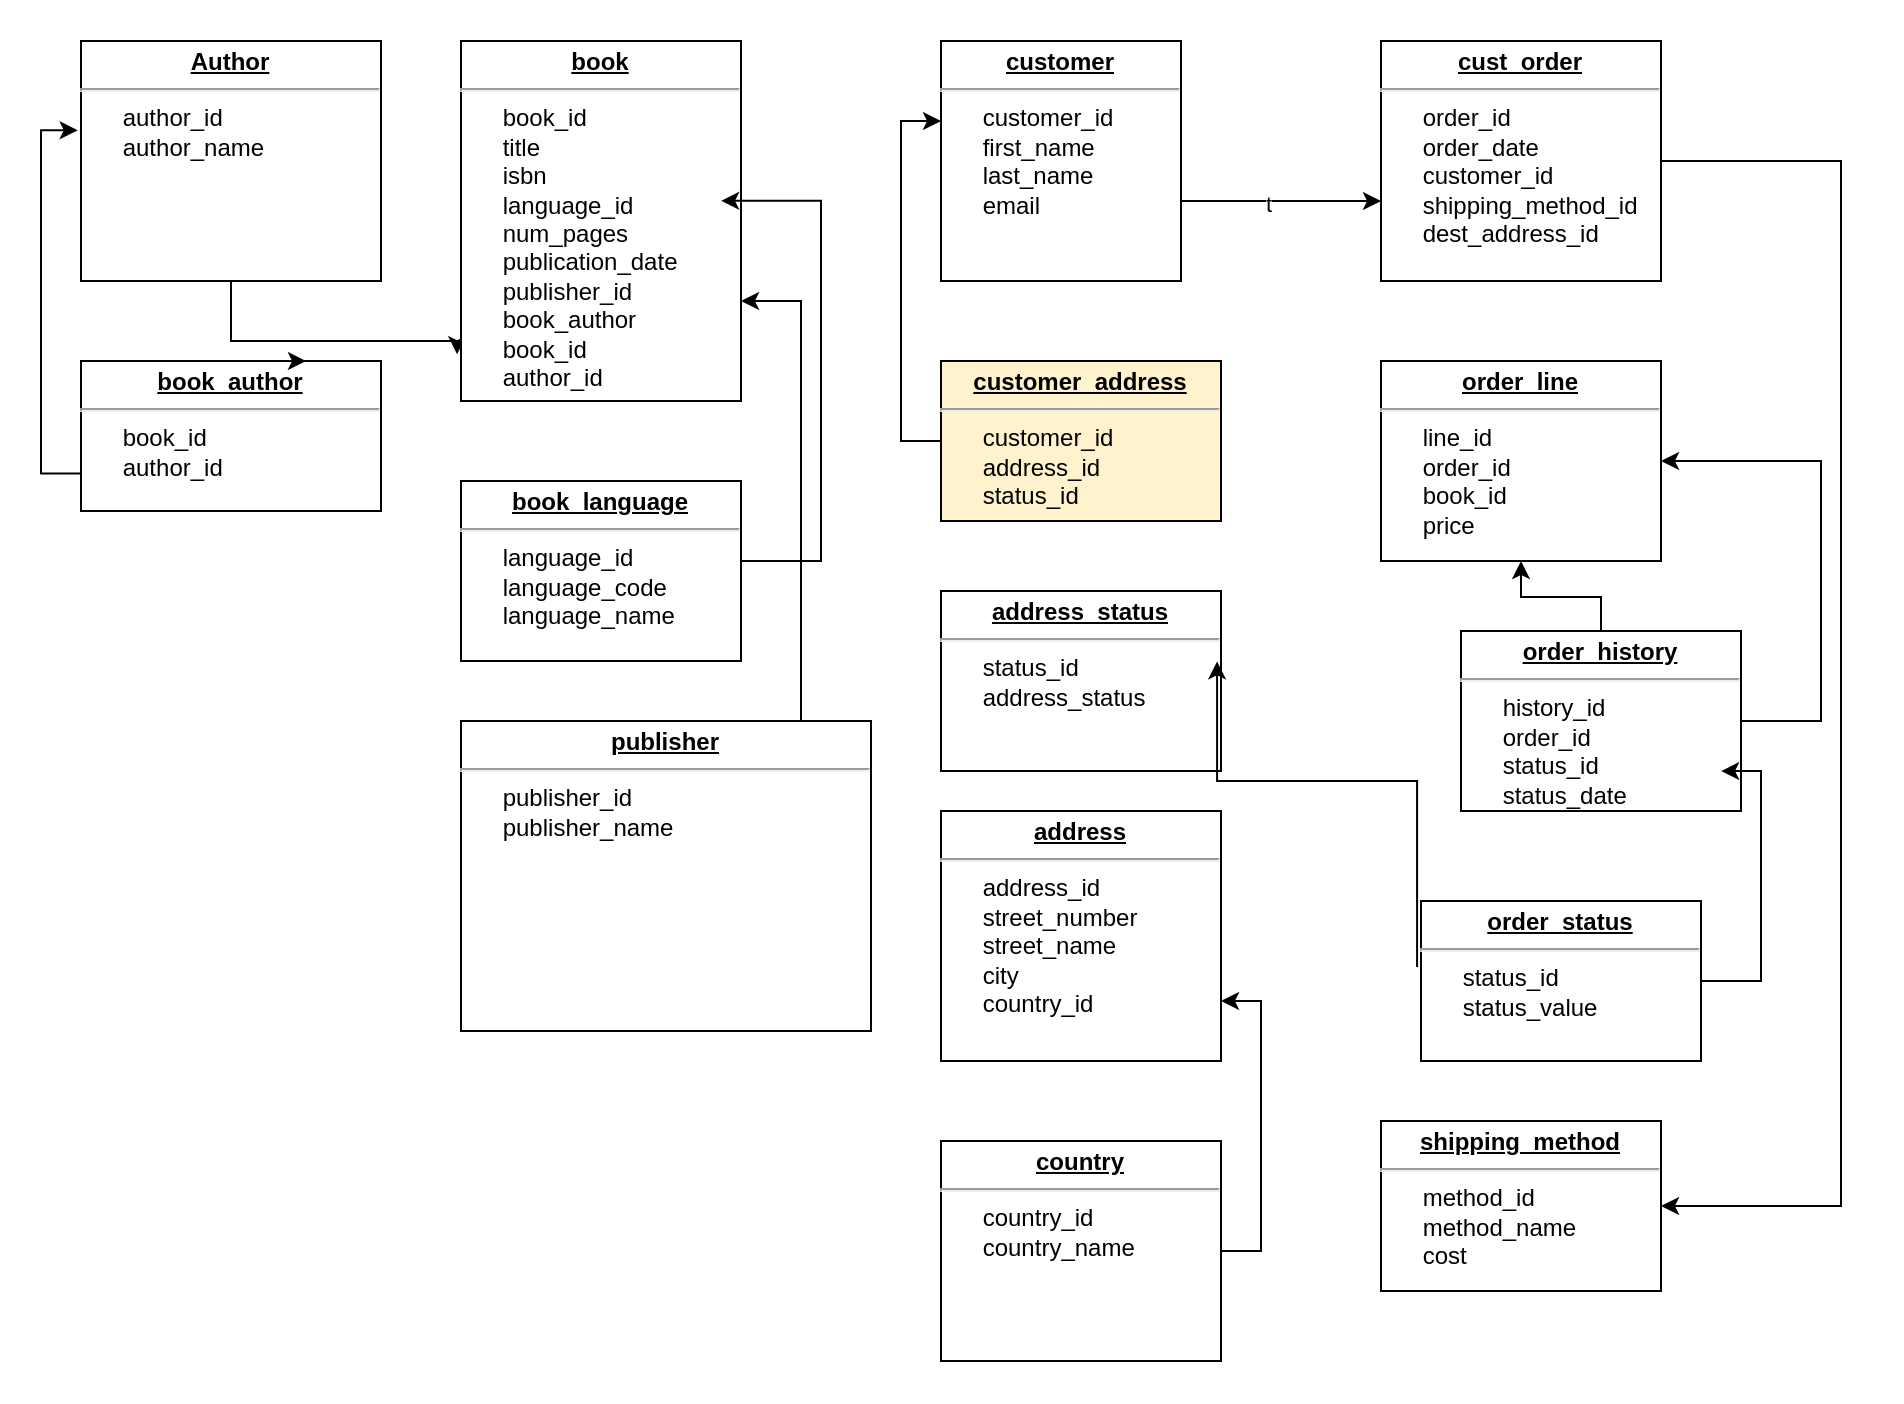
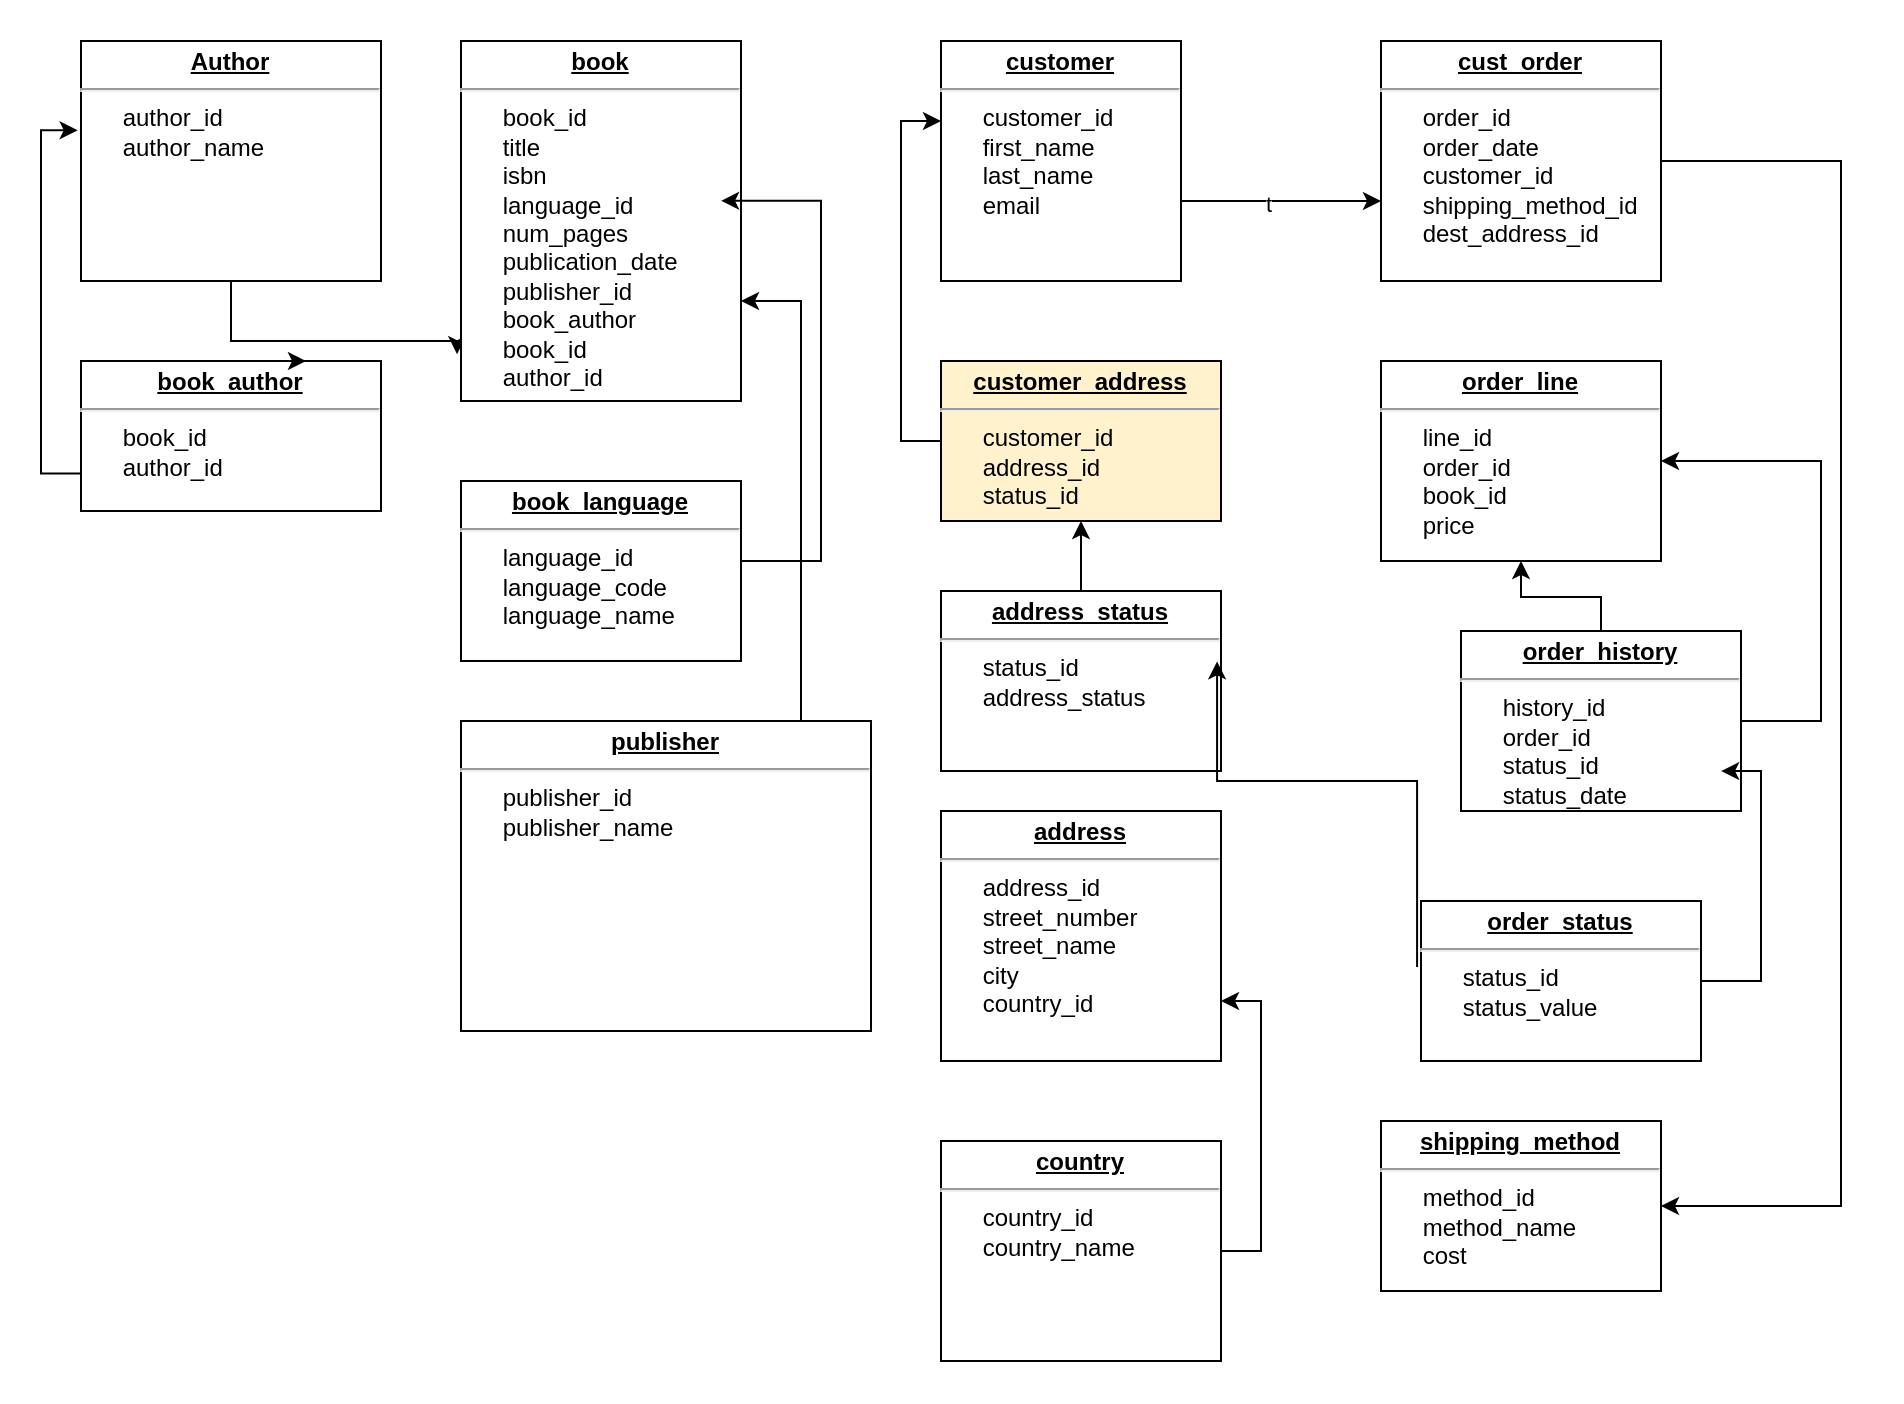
none -> (1081, 563)
